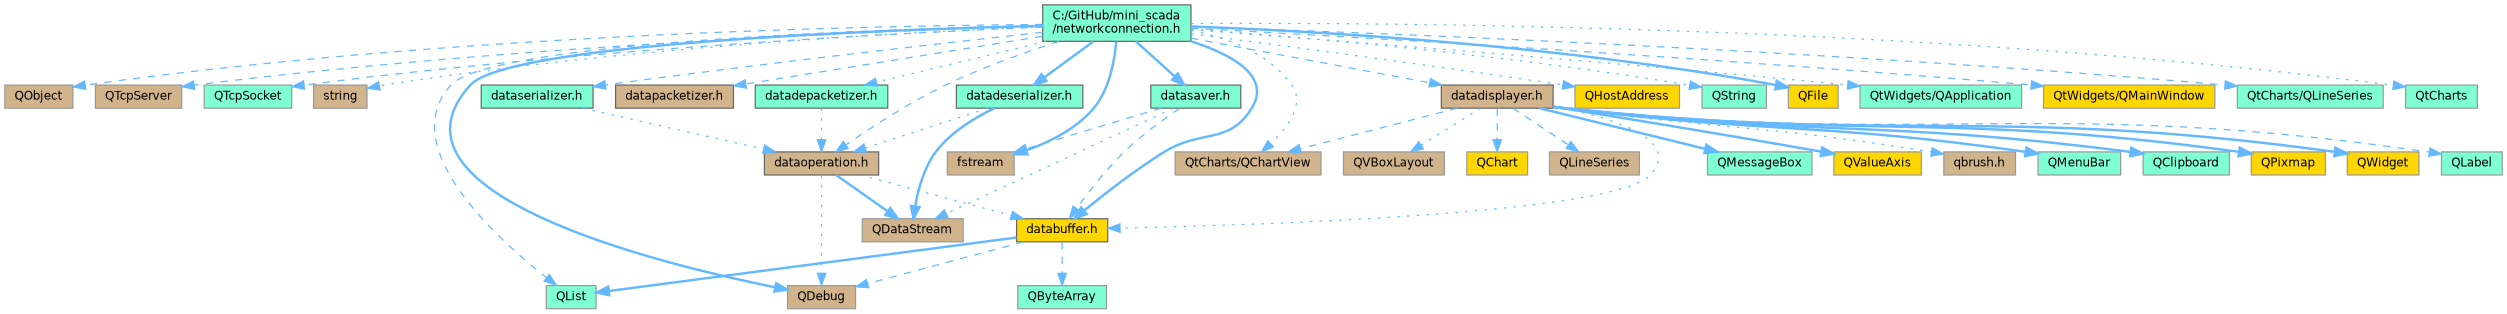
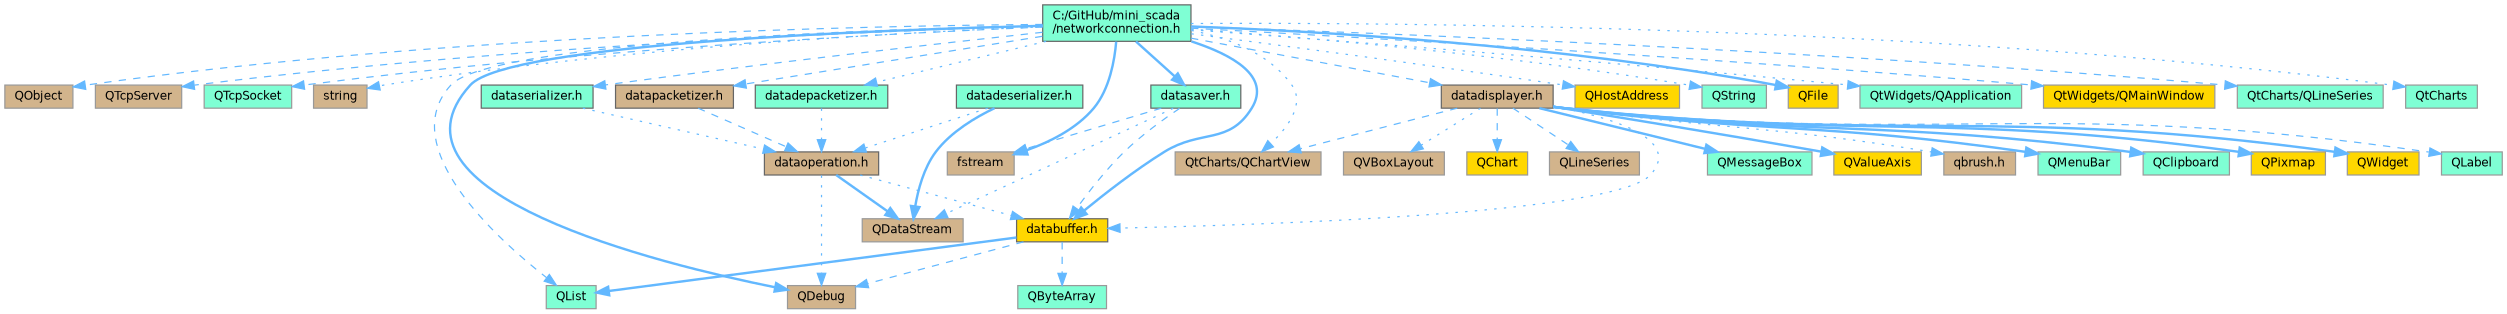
(1069, 59) -> none
(948, 84) -> (742, 127)
